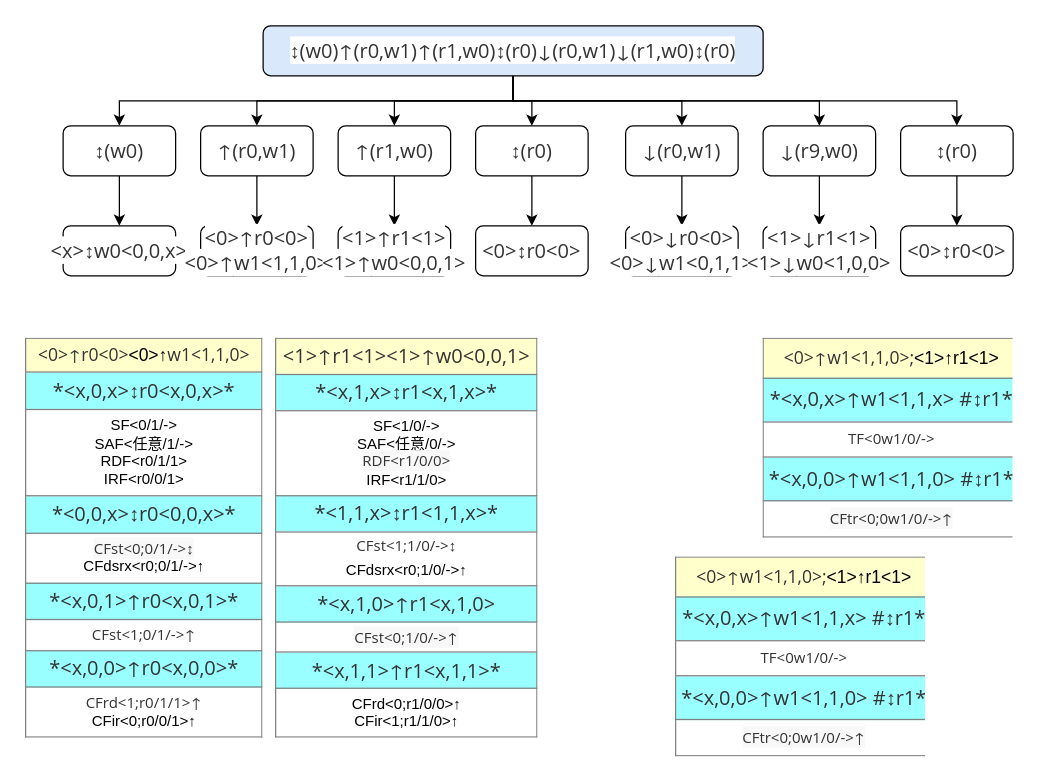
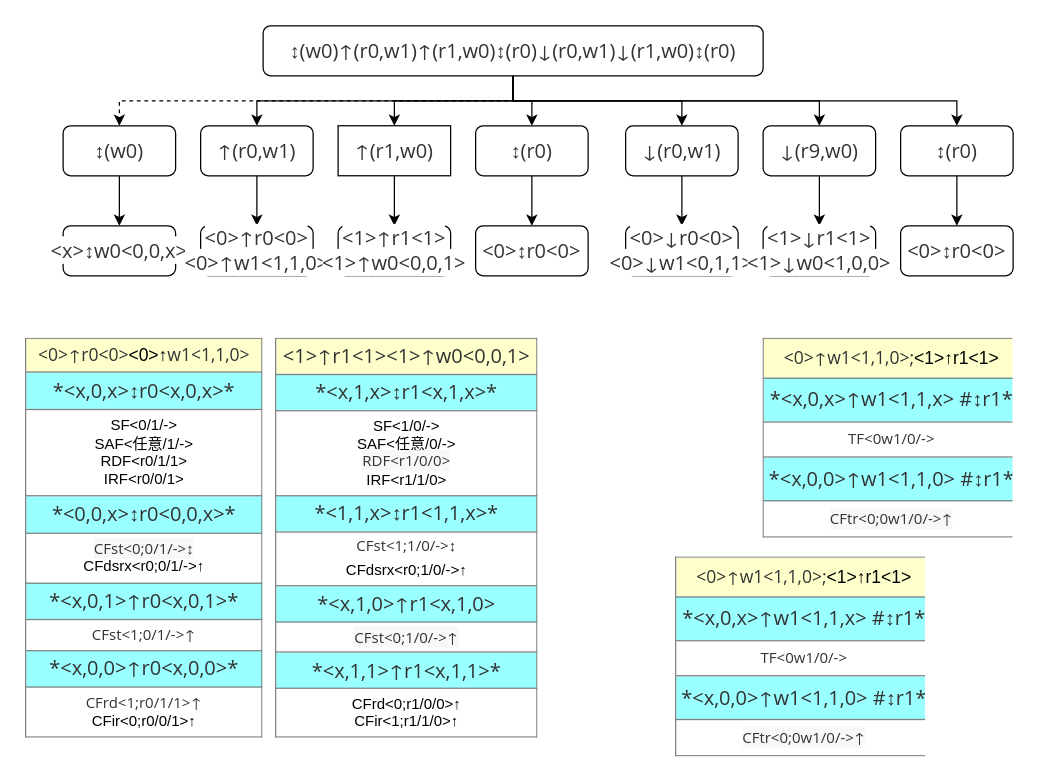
(513, 51) -> (513, 51)
(178, 101) -> (178, 101)
(394, 151) -> (394, 151)
